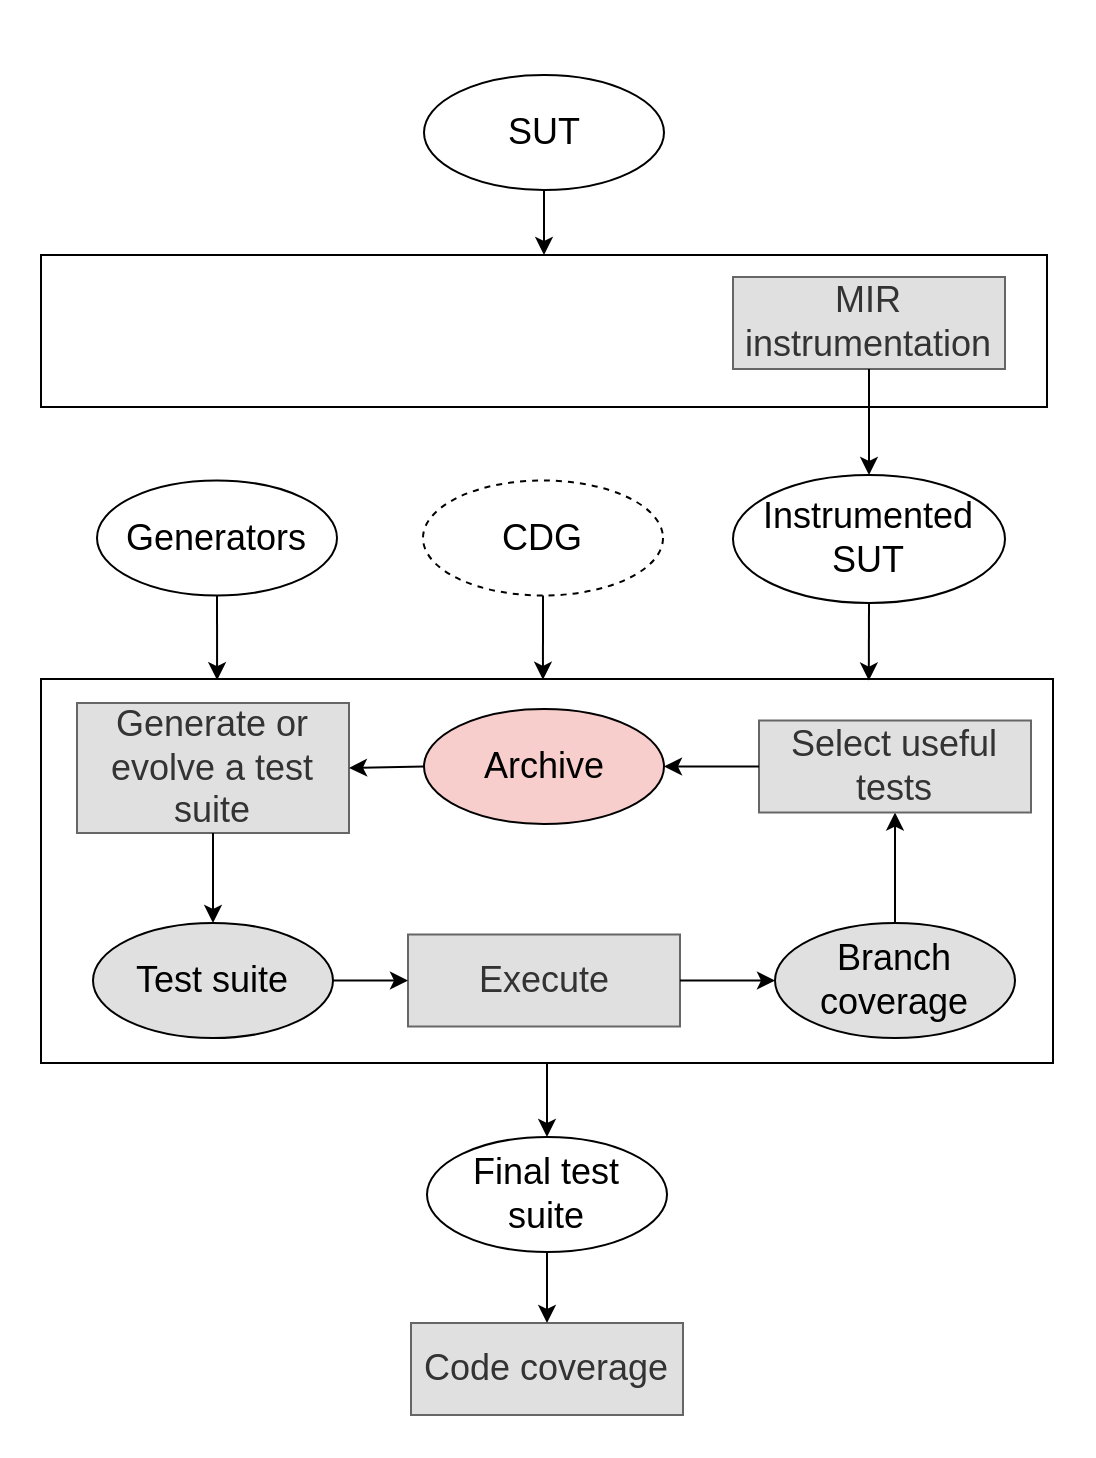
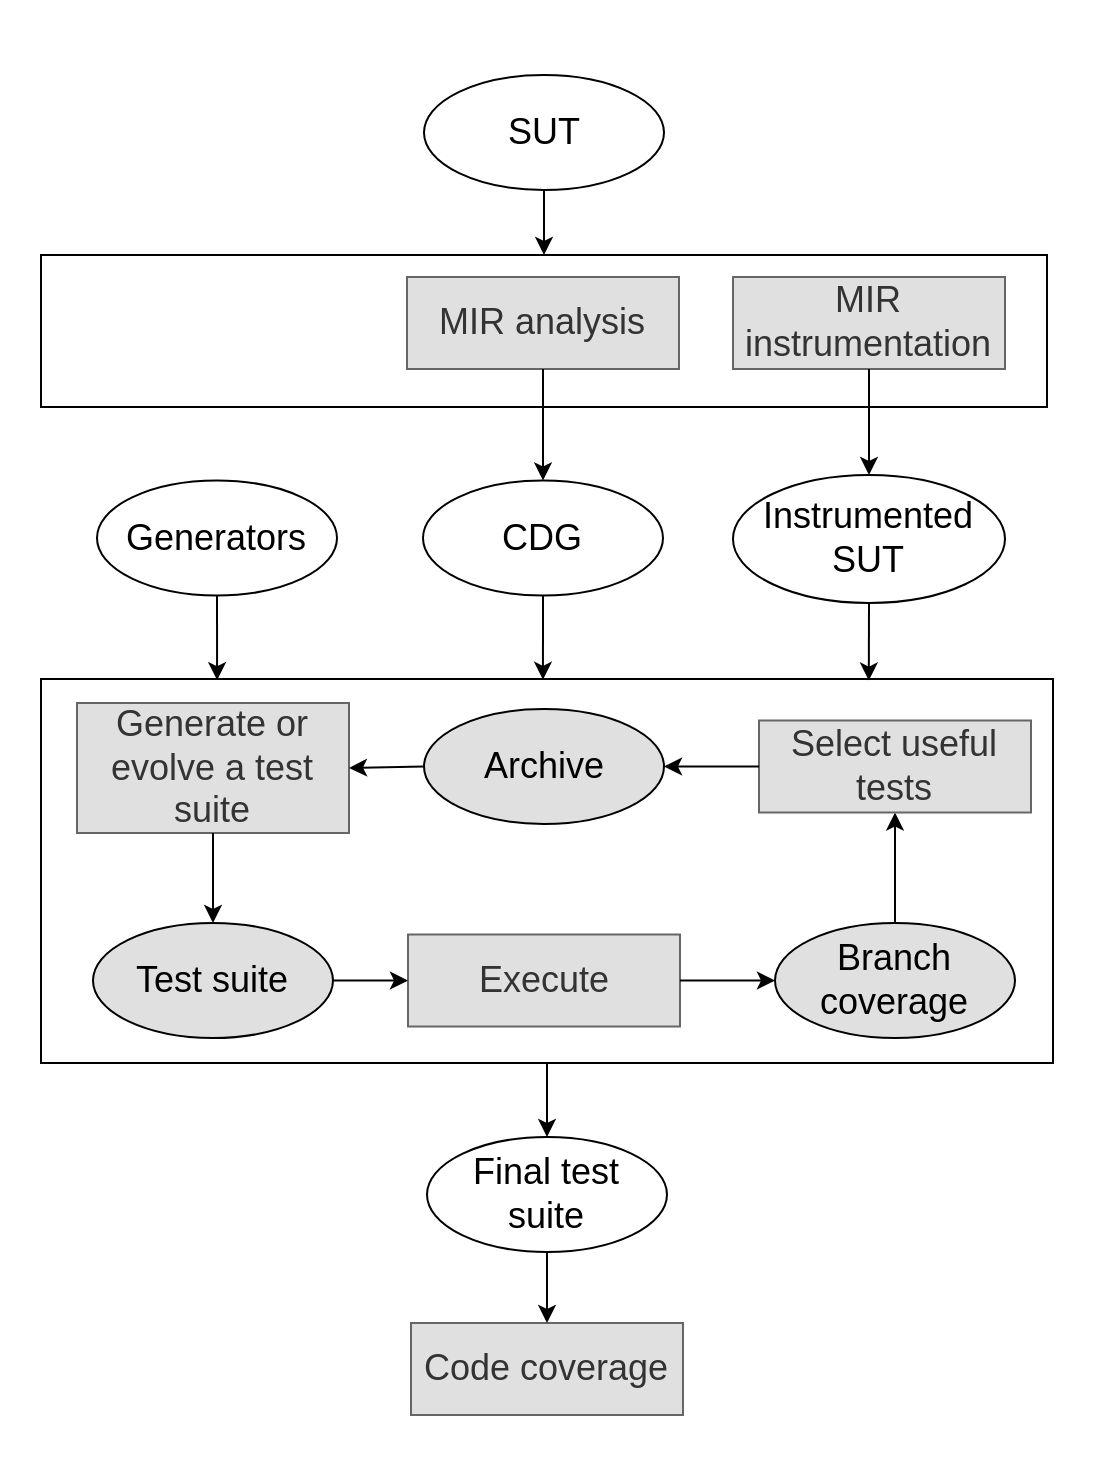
none -> (543, 323)
none -> (543, 418)
(543, 538) -> (543, 538)
(544, 767) -> (544, 767)
